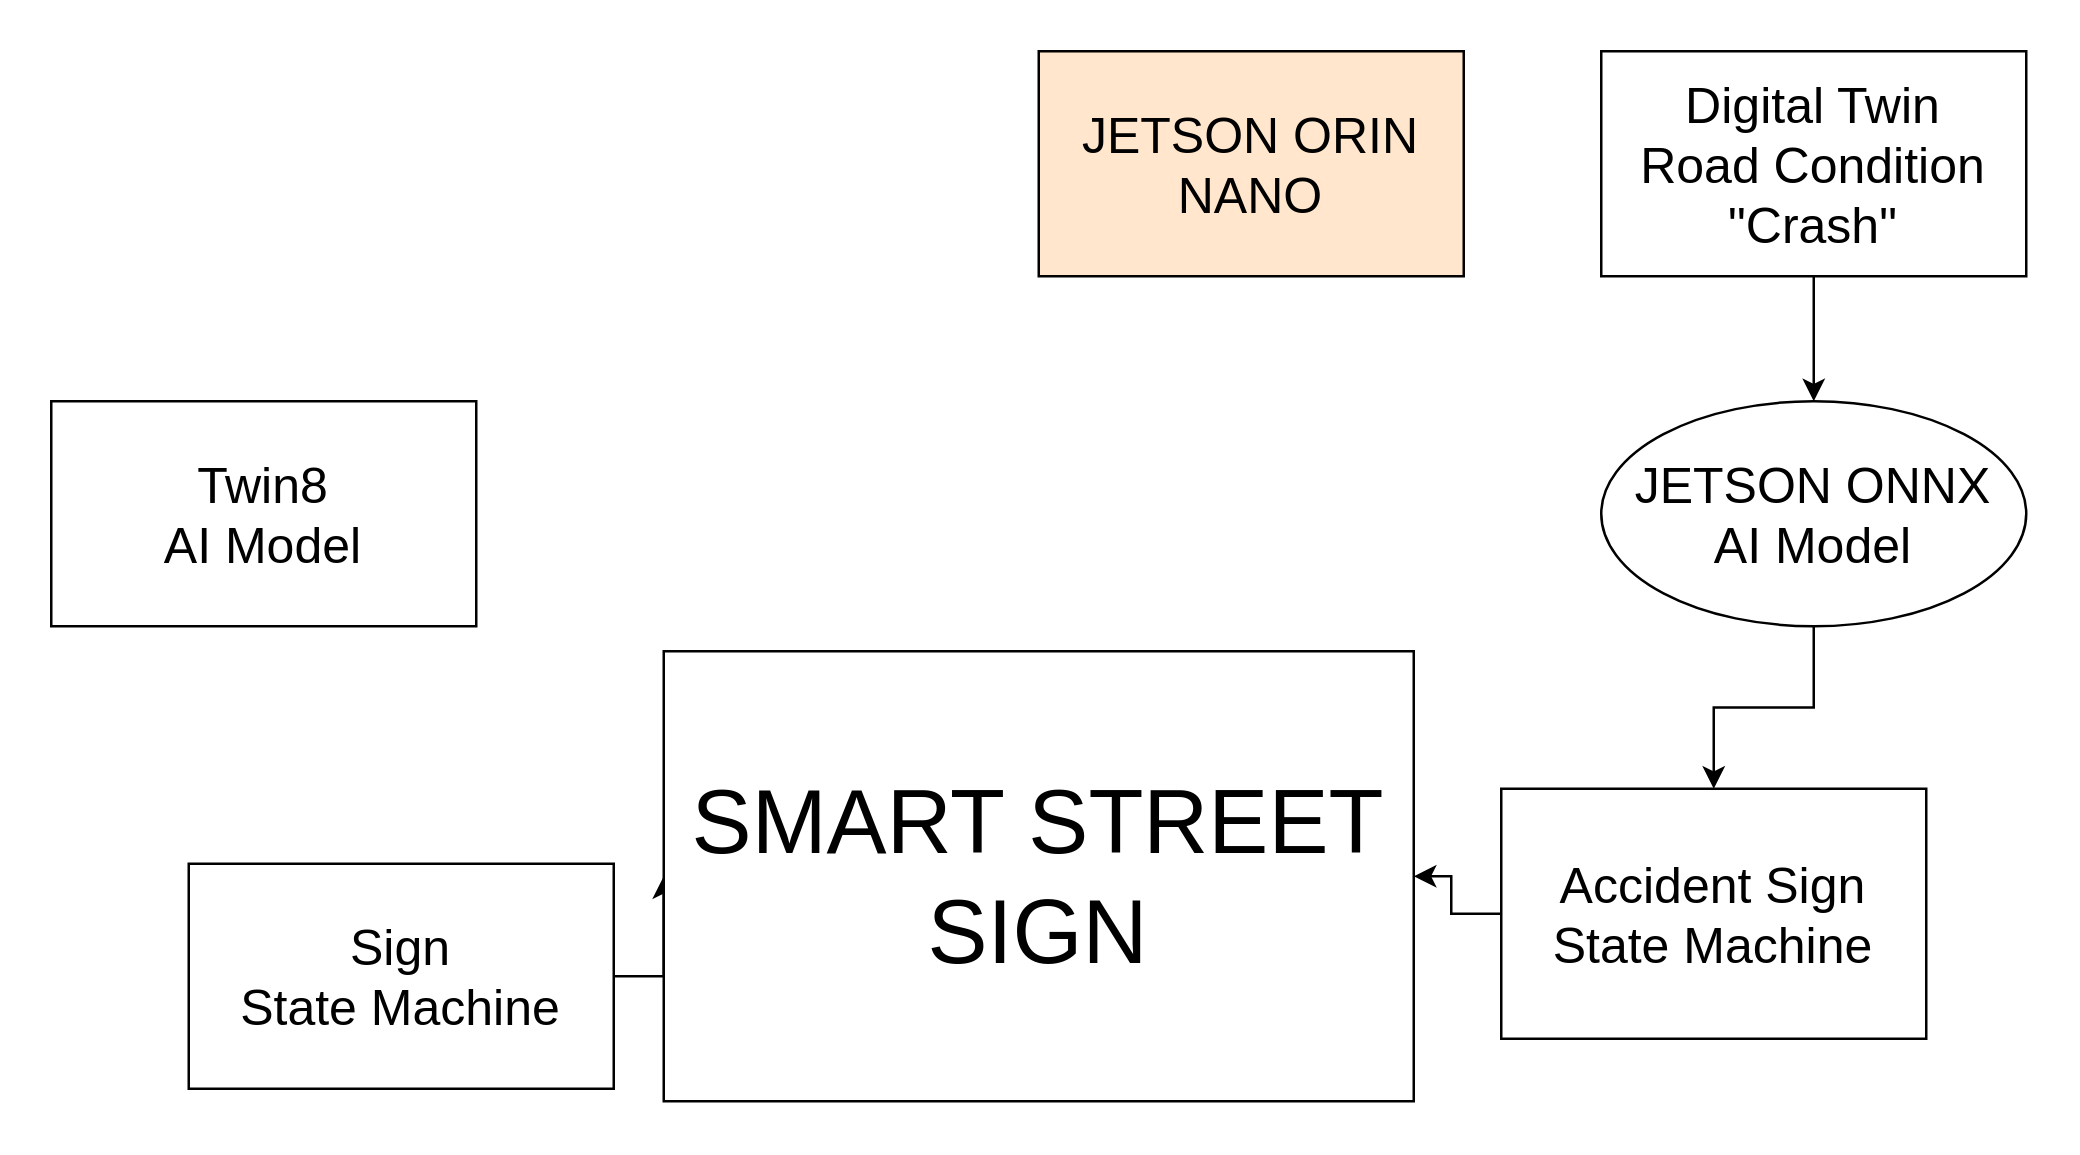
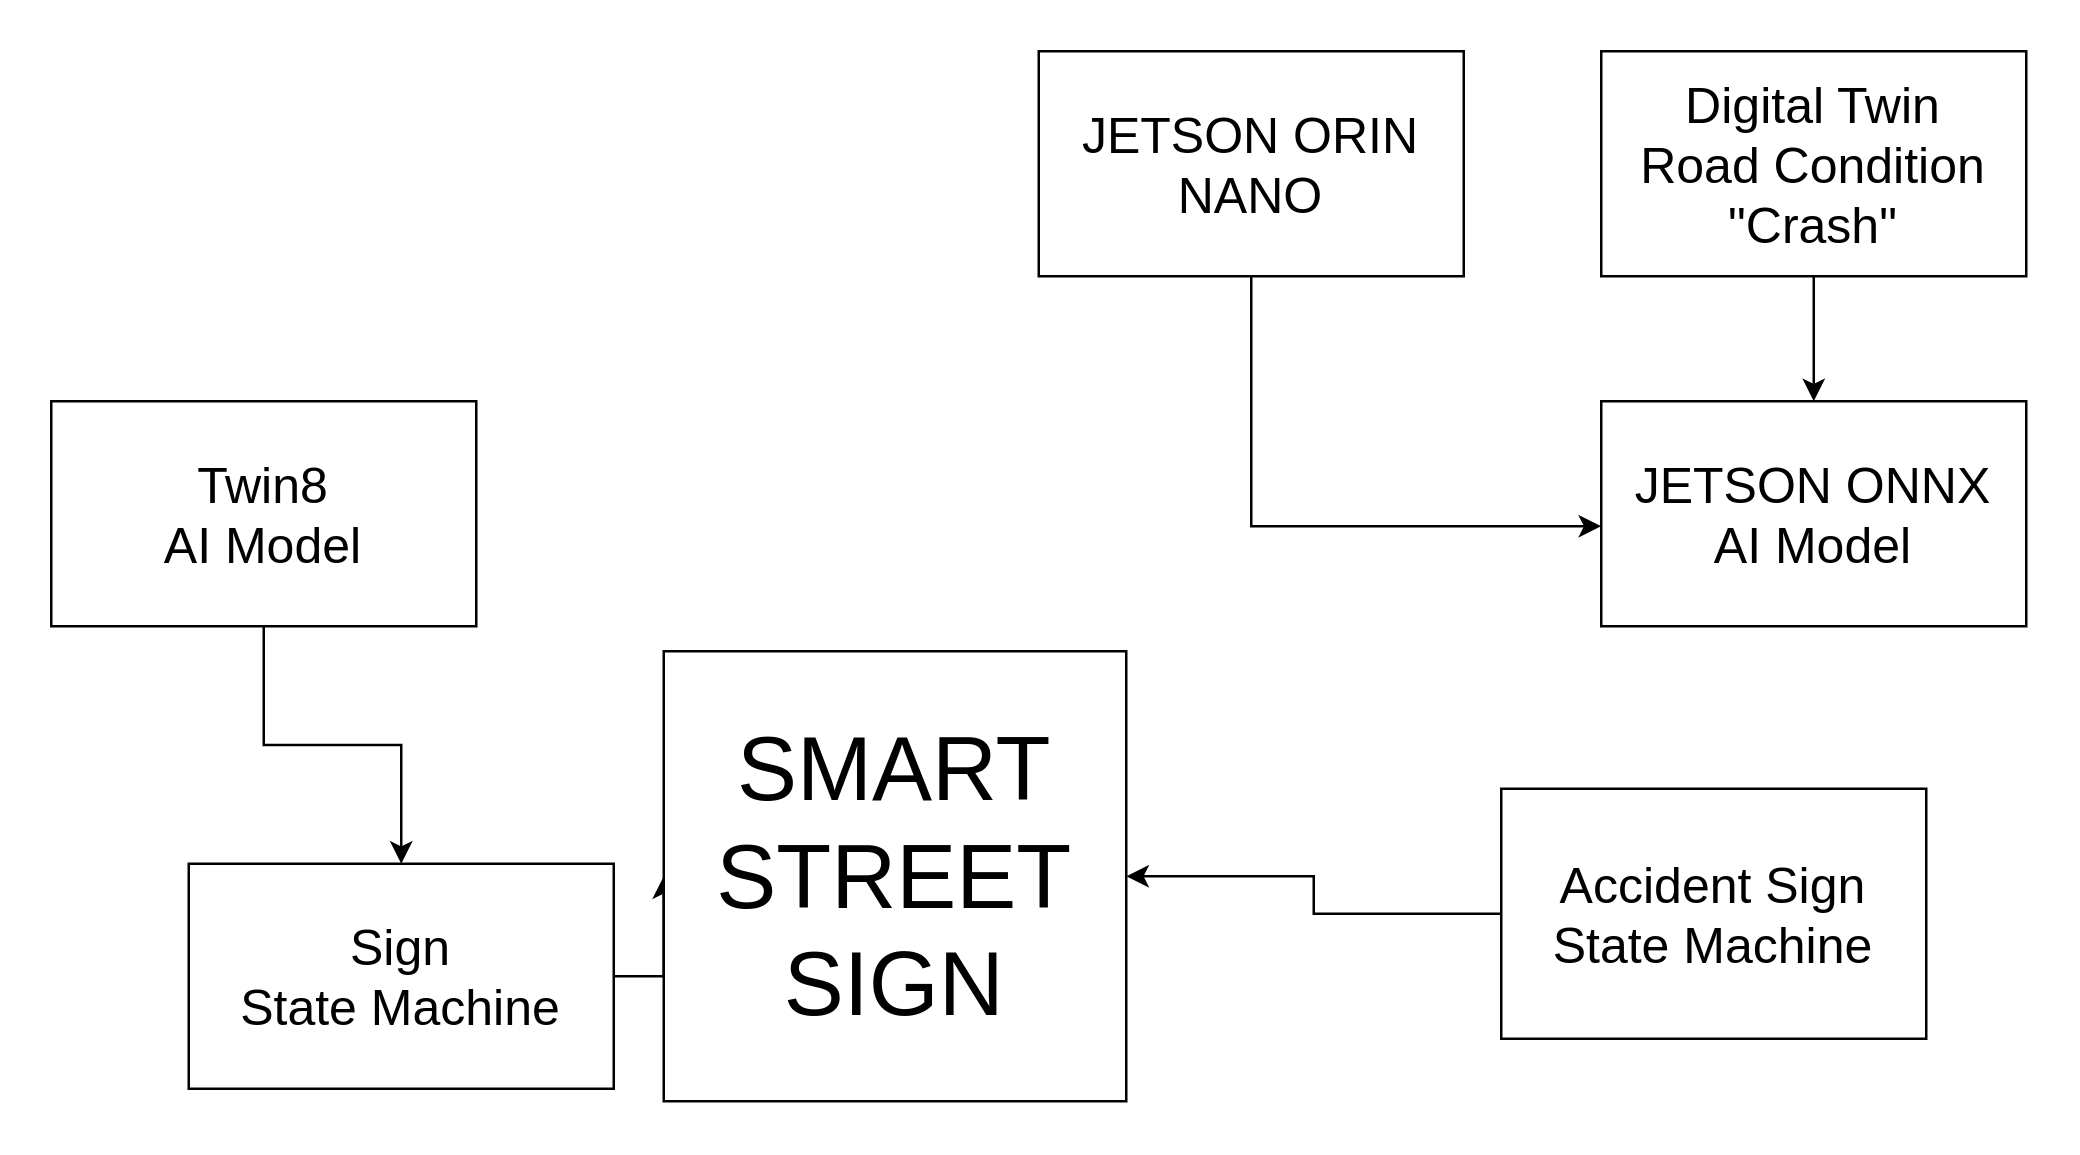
(1251, 164) -> (1251, 164)
(1814, 514) -> (1814, 514)
none -> (1293, 526)
(1772, 708) -> none
none -> (324, 745)
(1039, 876) -> (895, 876)
